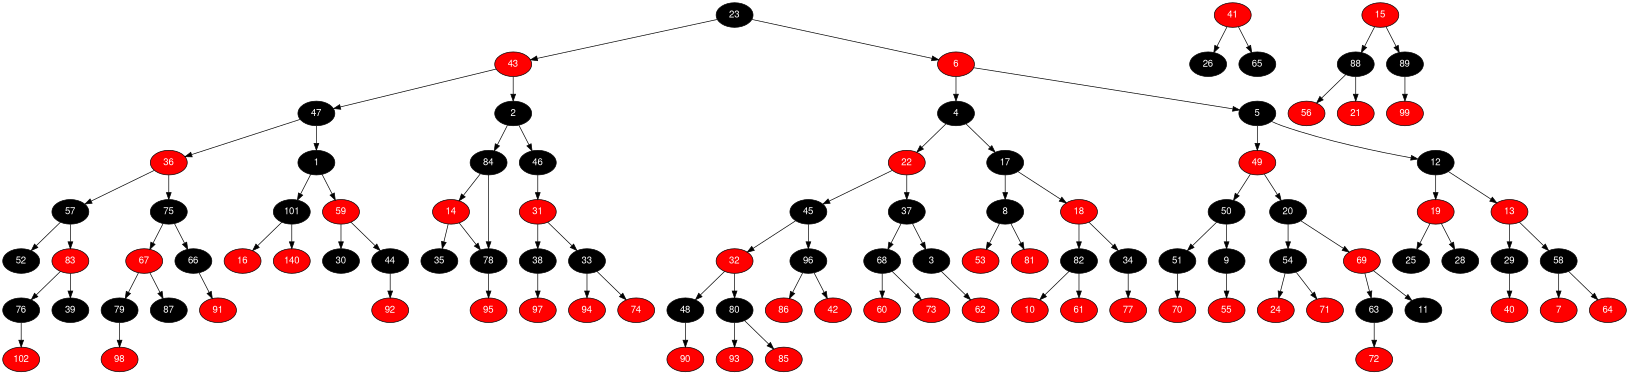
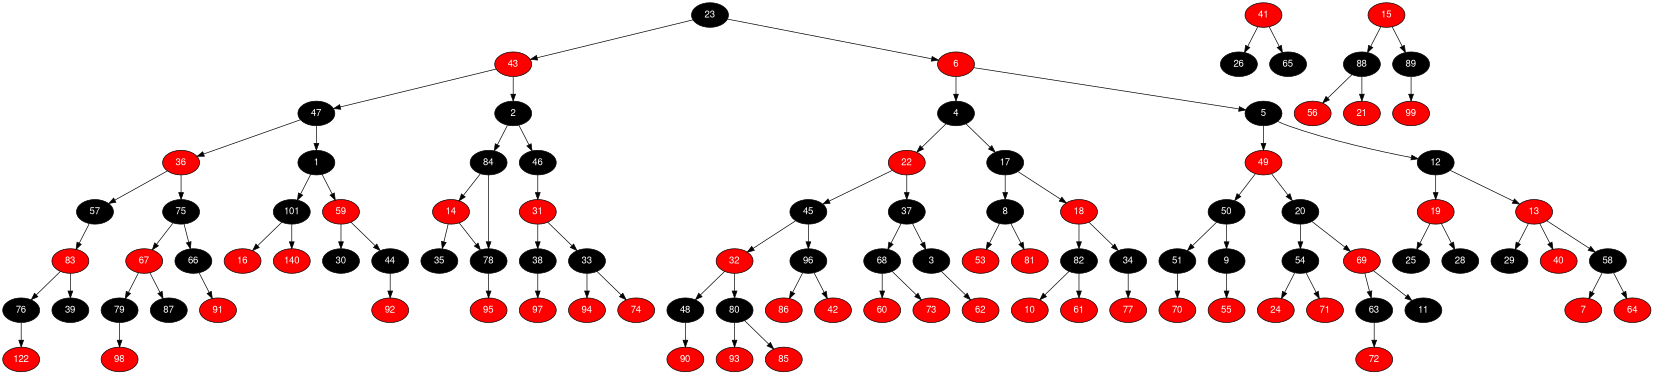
(21, 261) -> none
(1509, 282) -> (1545, 233)
(21, 359) -> (21, 359)
